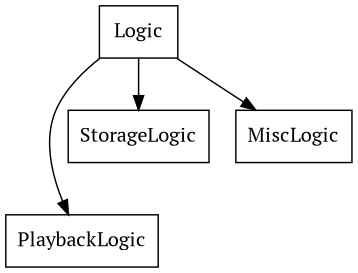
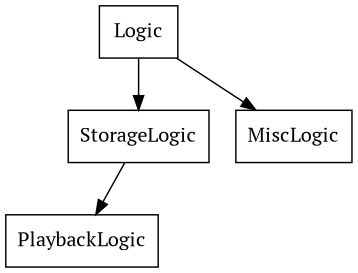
(52, 122) -> (114, 182)
